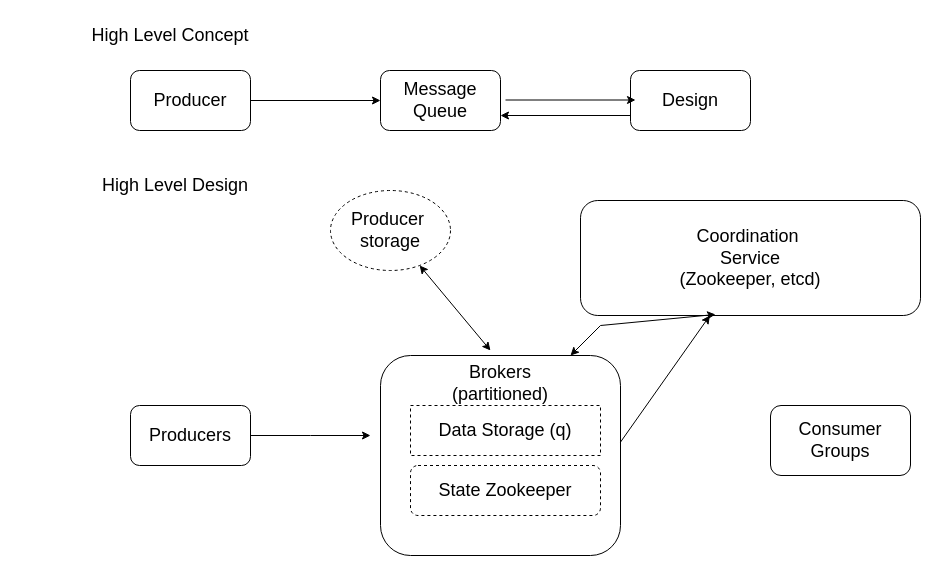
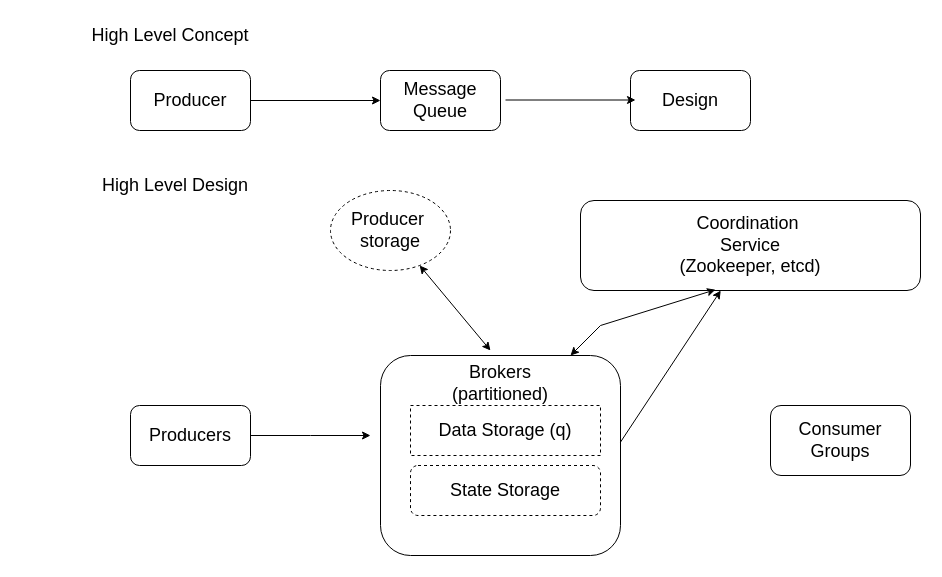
(569, 116) -> none
(751, 258) -> (751, 246)
(506, 491) -> (506, 491)
